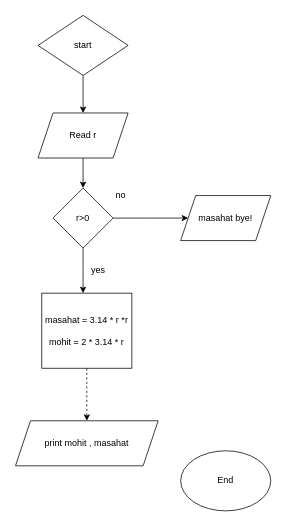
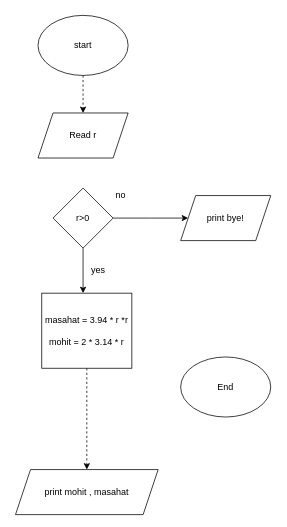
(83, 45) -> (83, 45)
(83, 92) -> (83, 92)
(83, 181) -> none
(225, 218) -> (225, 218)
(87, 330) -> (87, 330)
(87, 443) -> (87, 492)
(225, 480) -> (225, 387)
